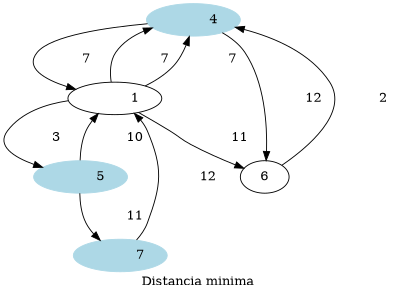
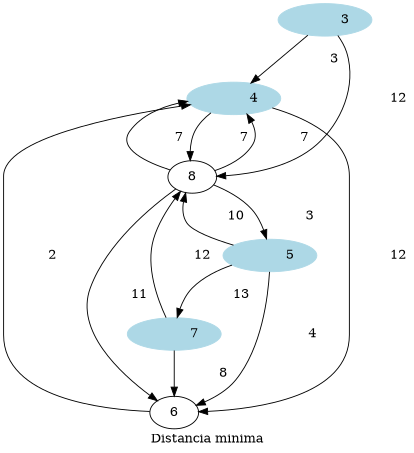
none -> (325, 20)
(115, 98) -> (192, 177)
(117, 216) -> (223, 295)
none -> (254, 347)
none -> (174, 369)
